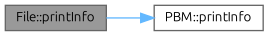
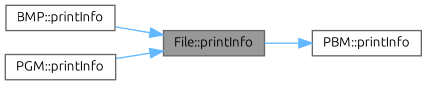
none -> (60, 18)
none -> (60, 67)
